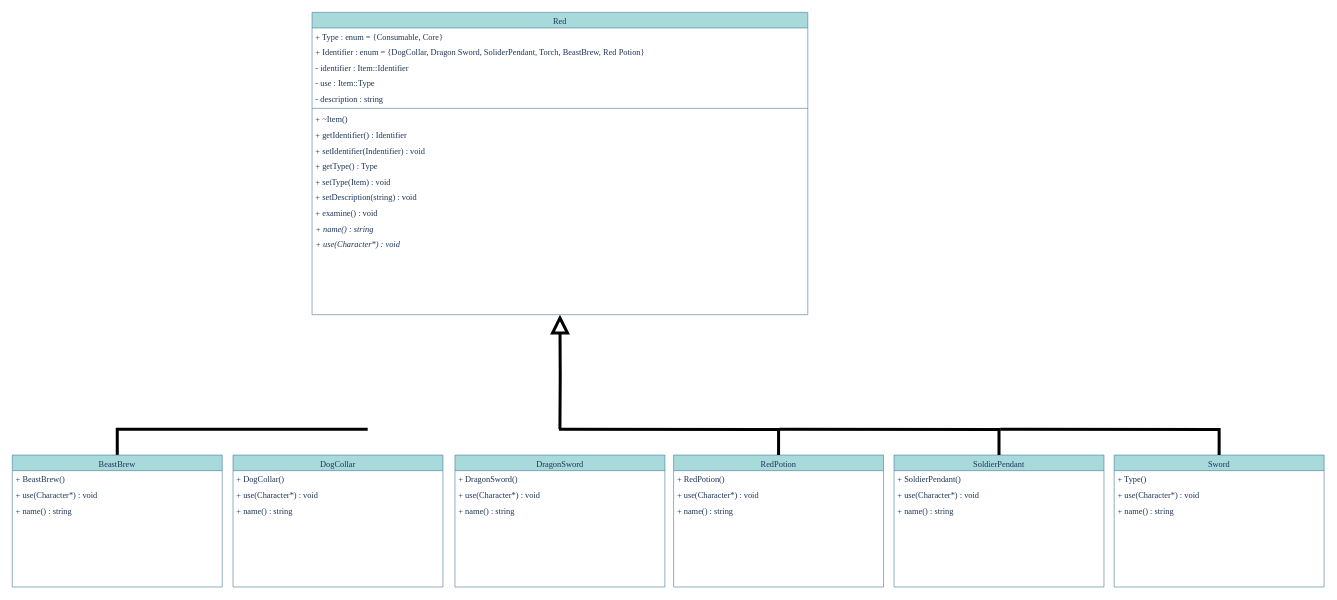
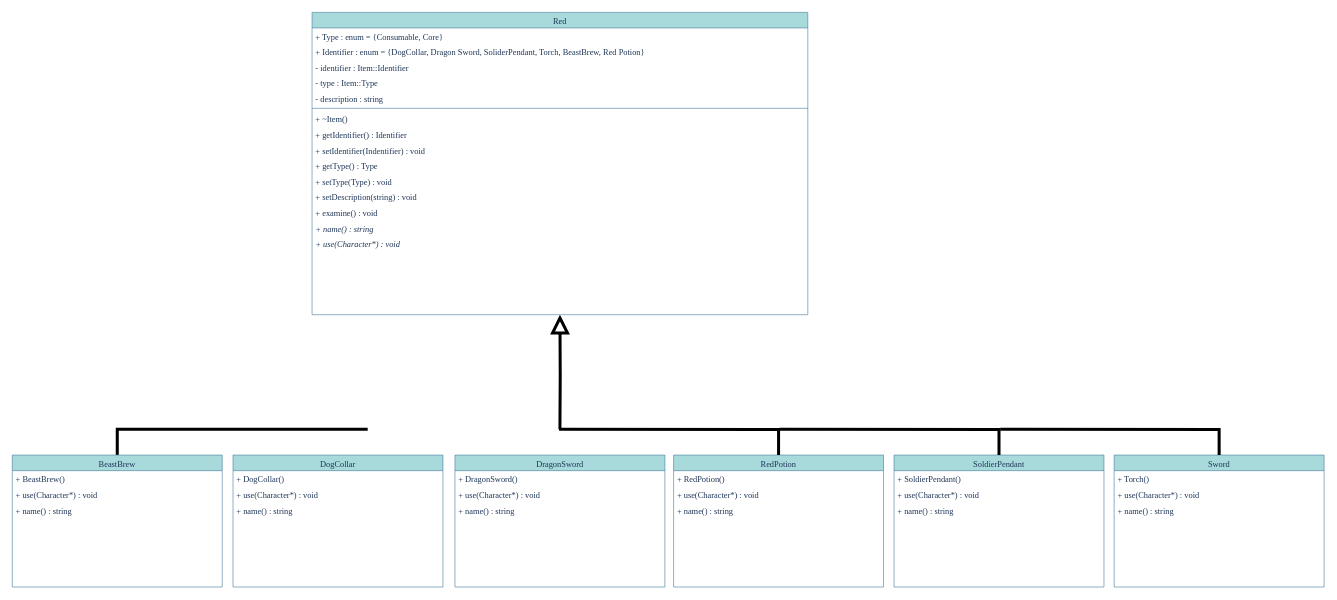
(351, 84) -> (354, 84)
(362, 182) -> (362, 182)
(1136, 480) -> (1138, 480)
